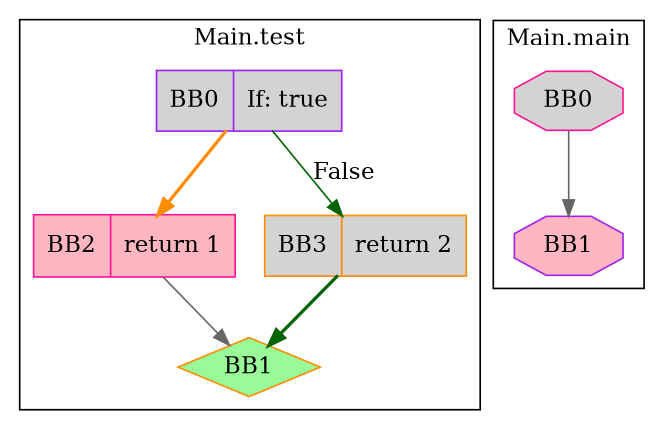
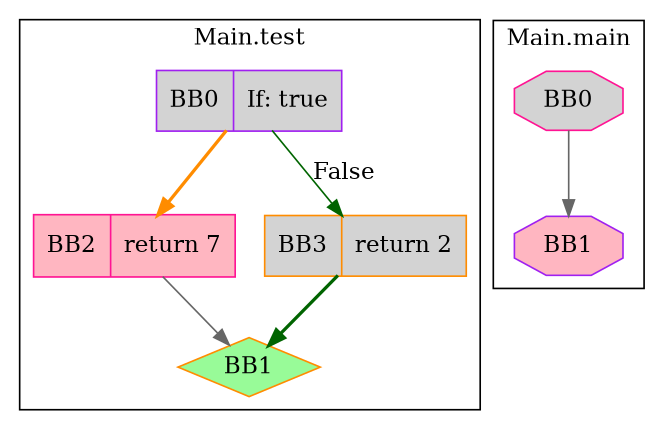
(173, 245) -> (173, 245)
